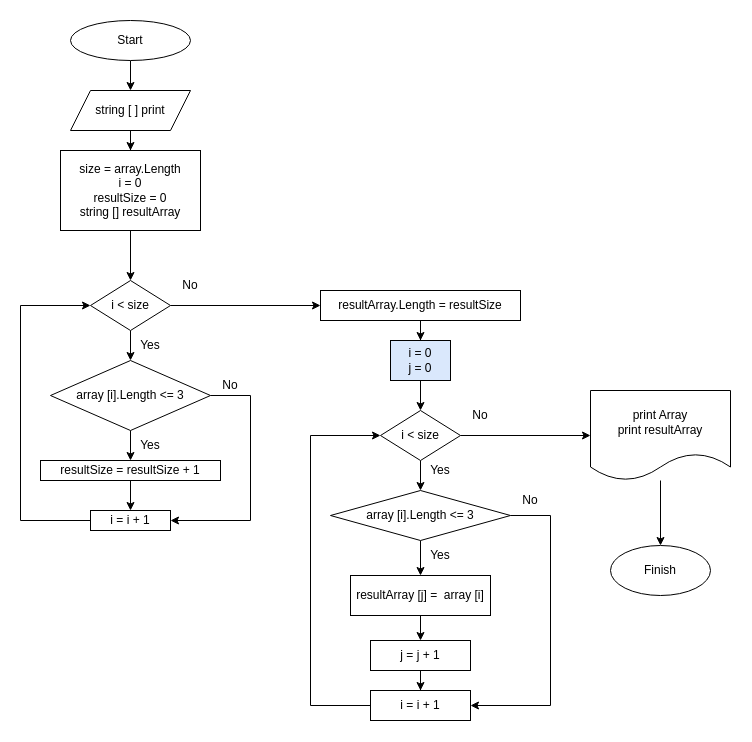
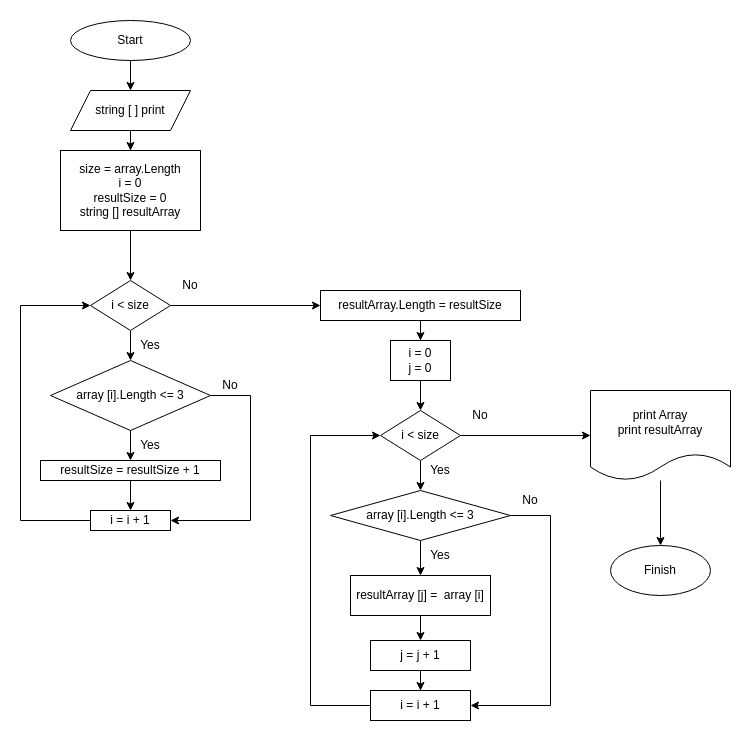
(421, 361) -> (421, 361)
